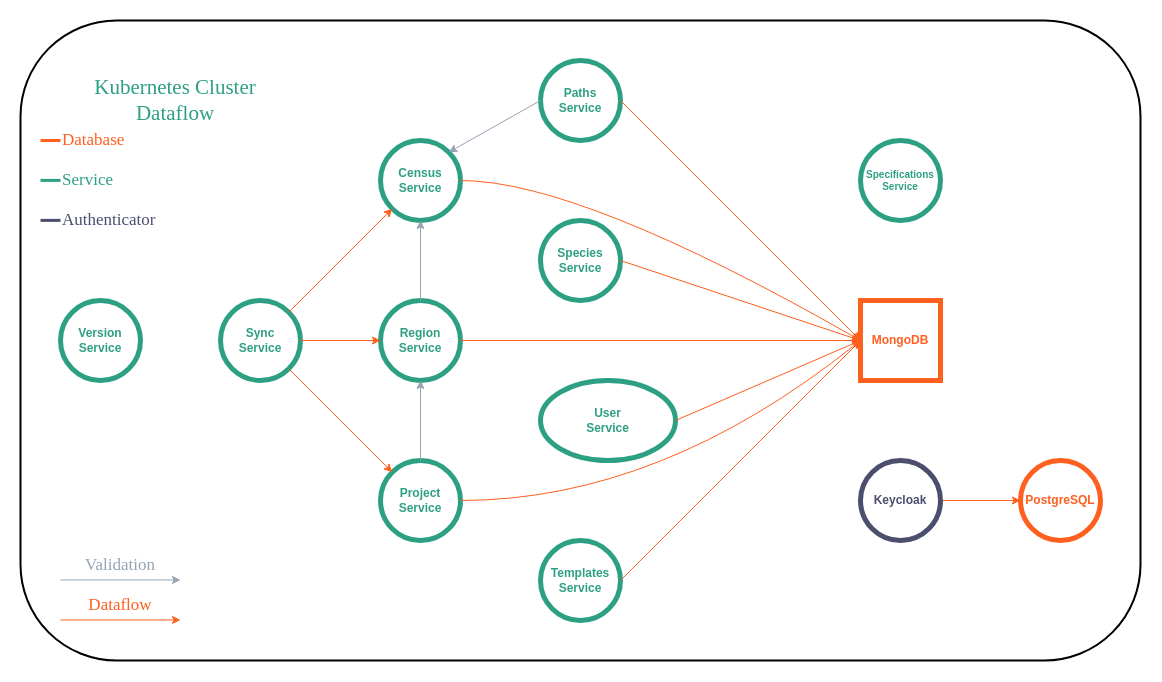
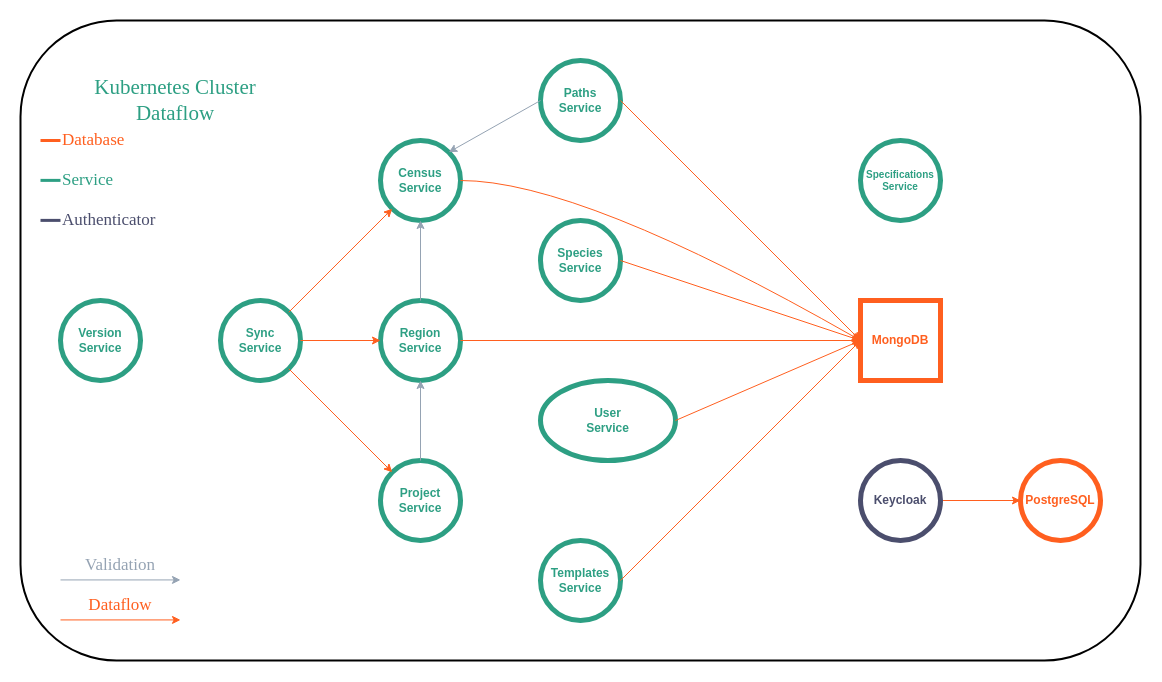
(668, 458) -> none
